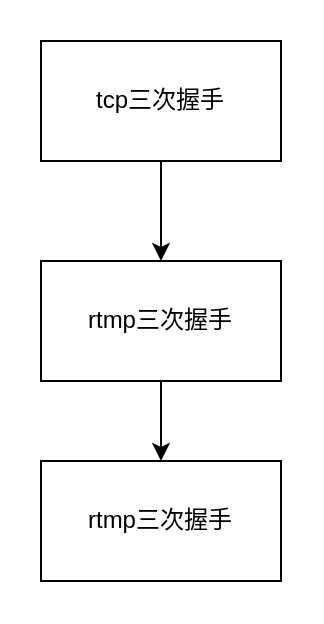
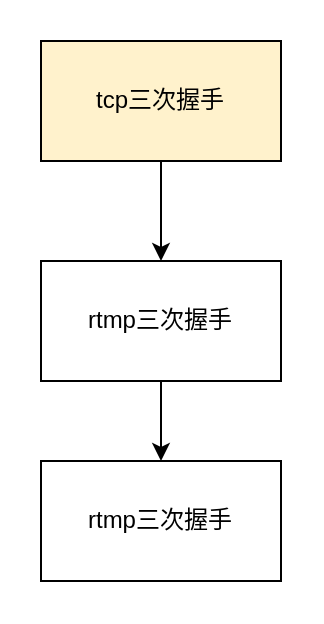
(161, 101) -> (161, 101)
